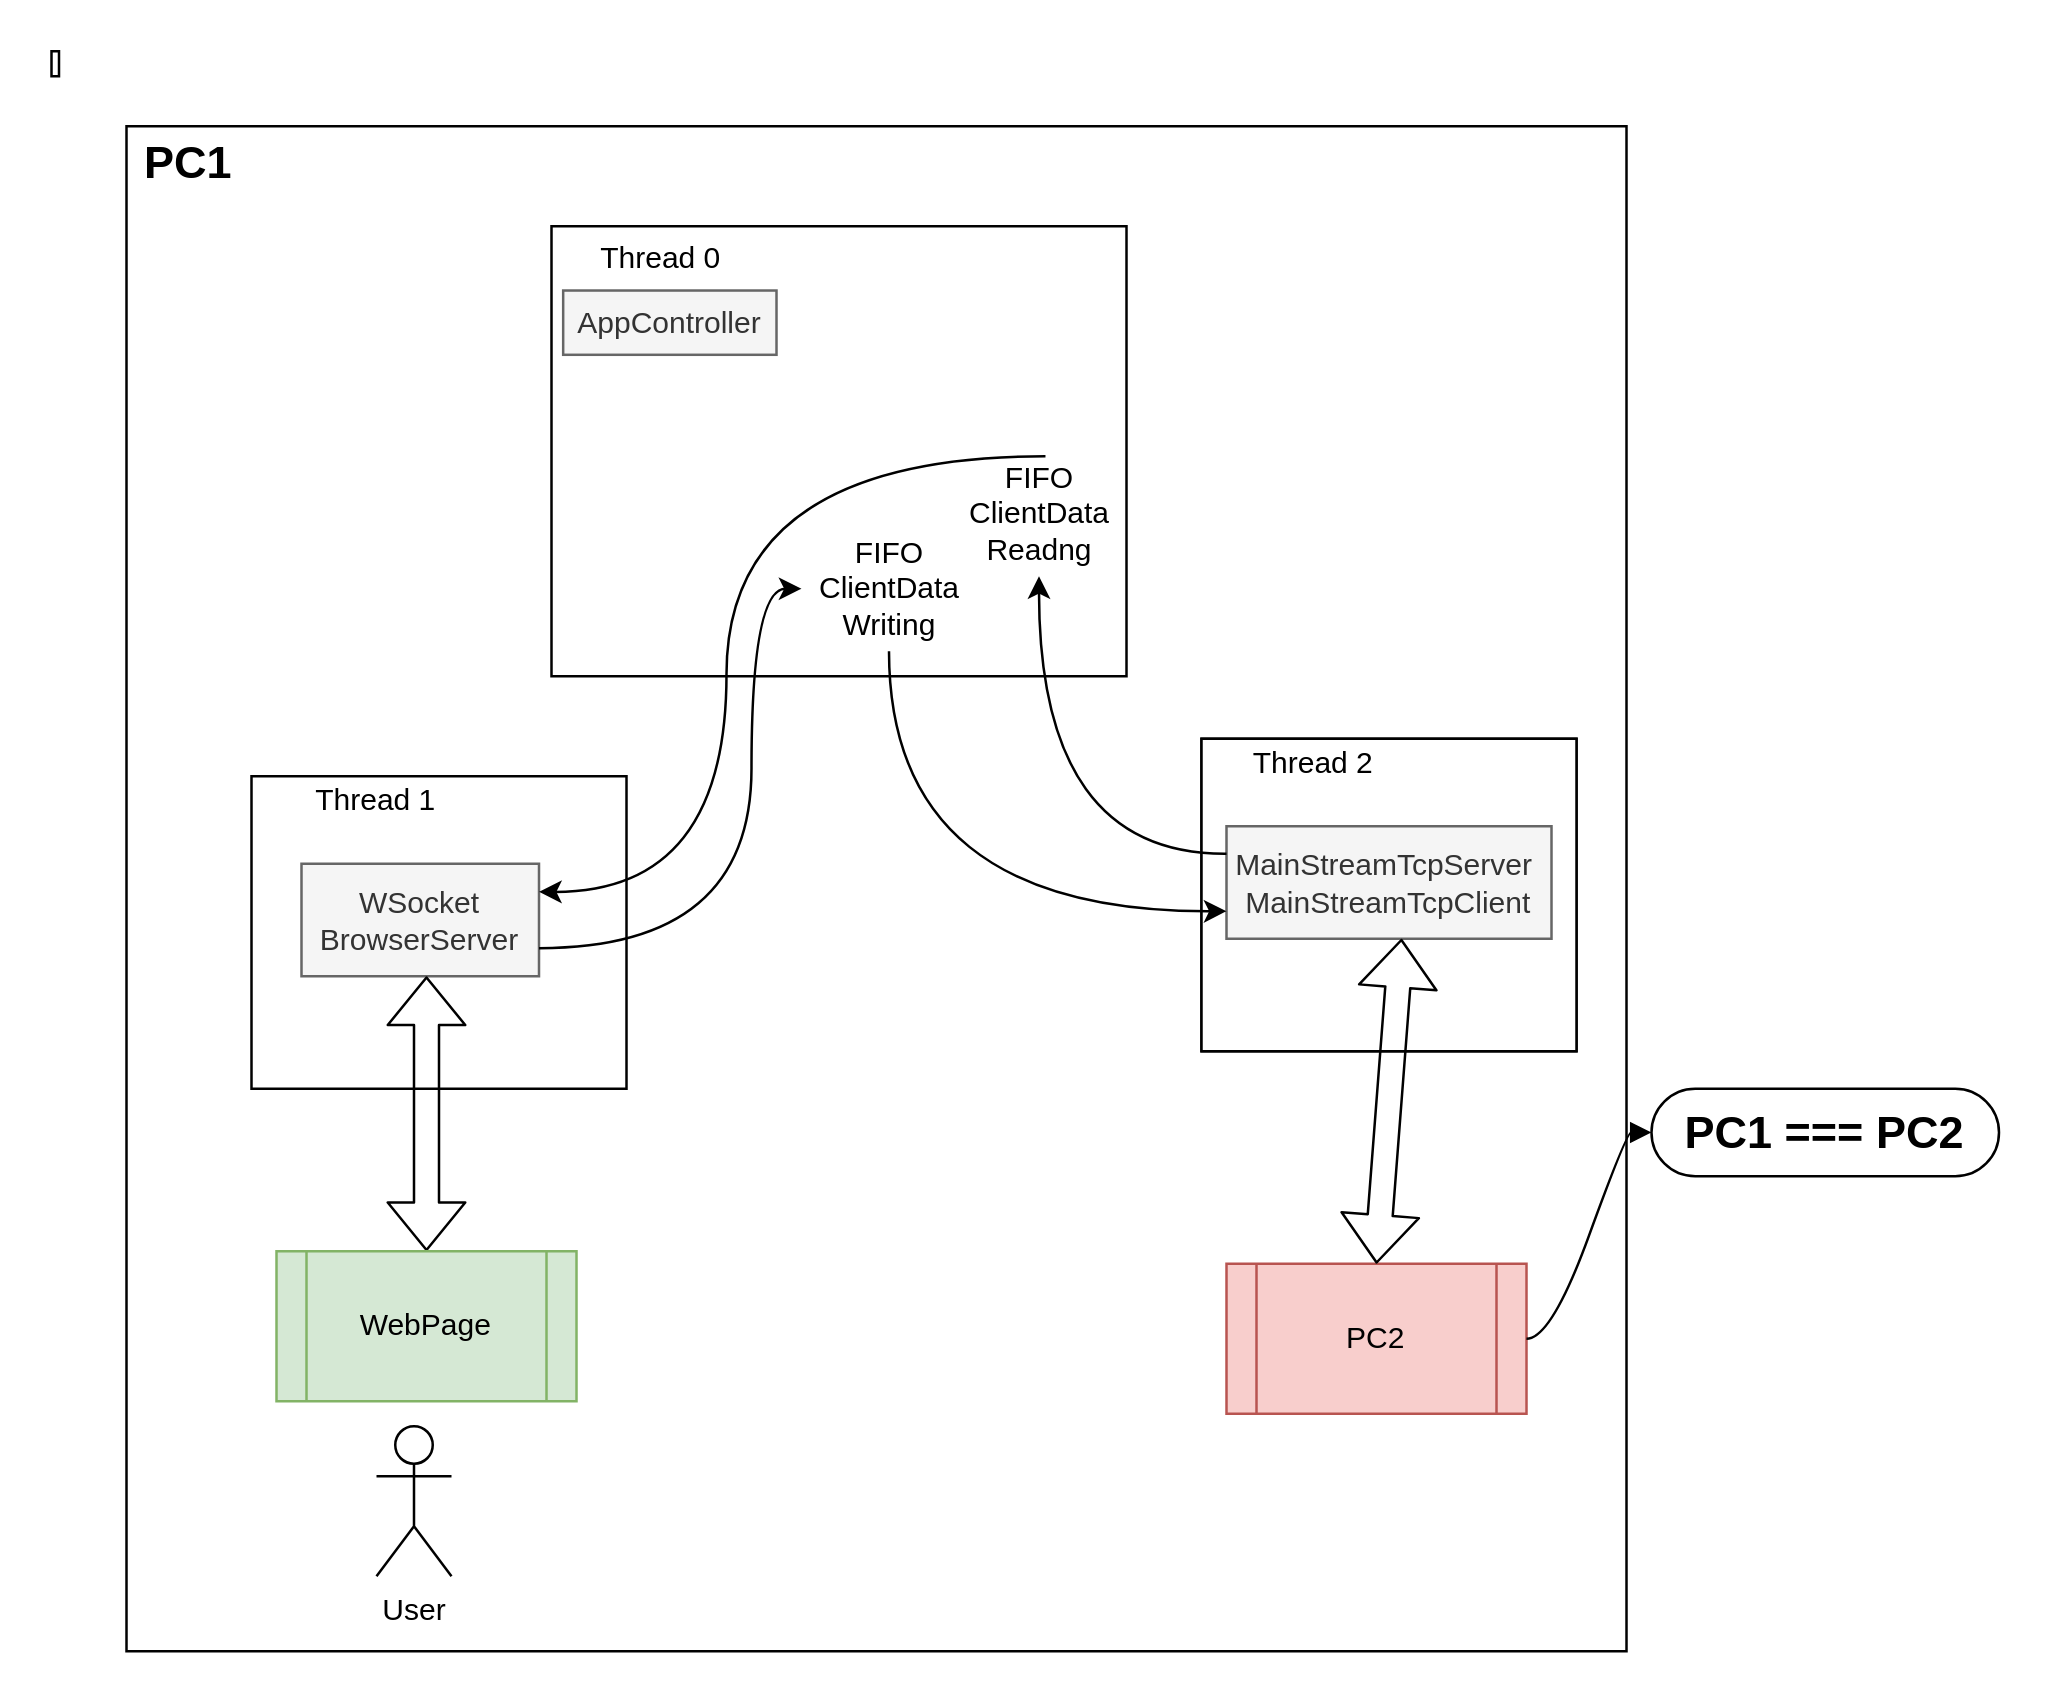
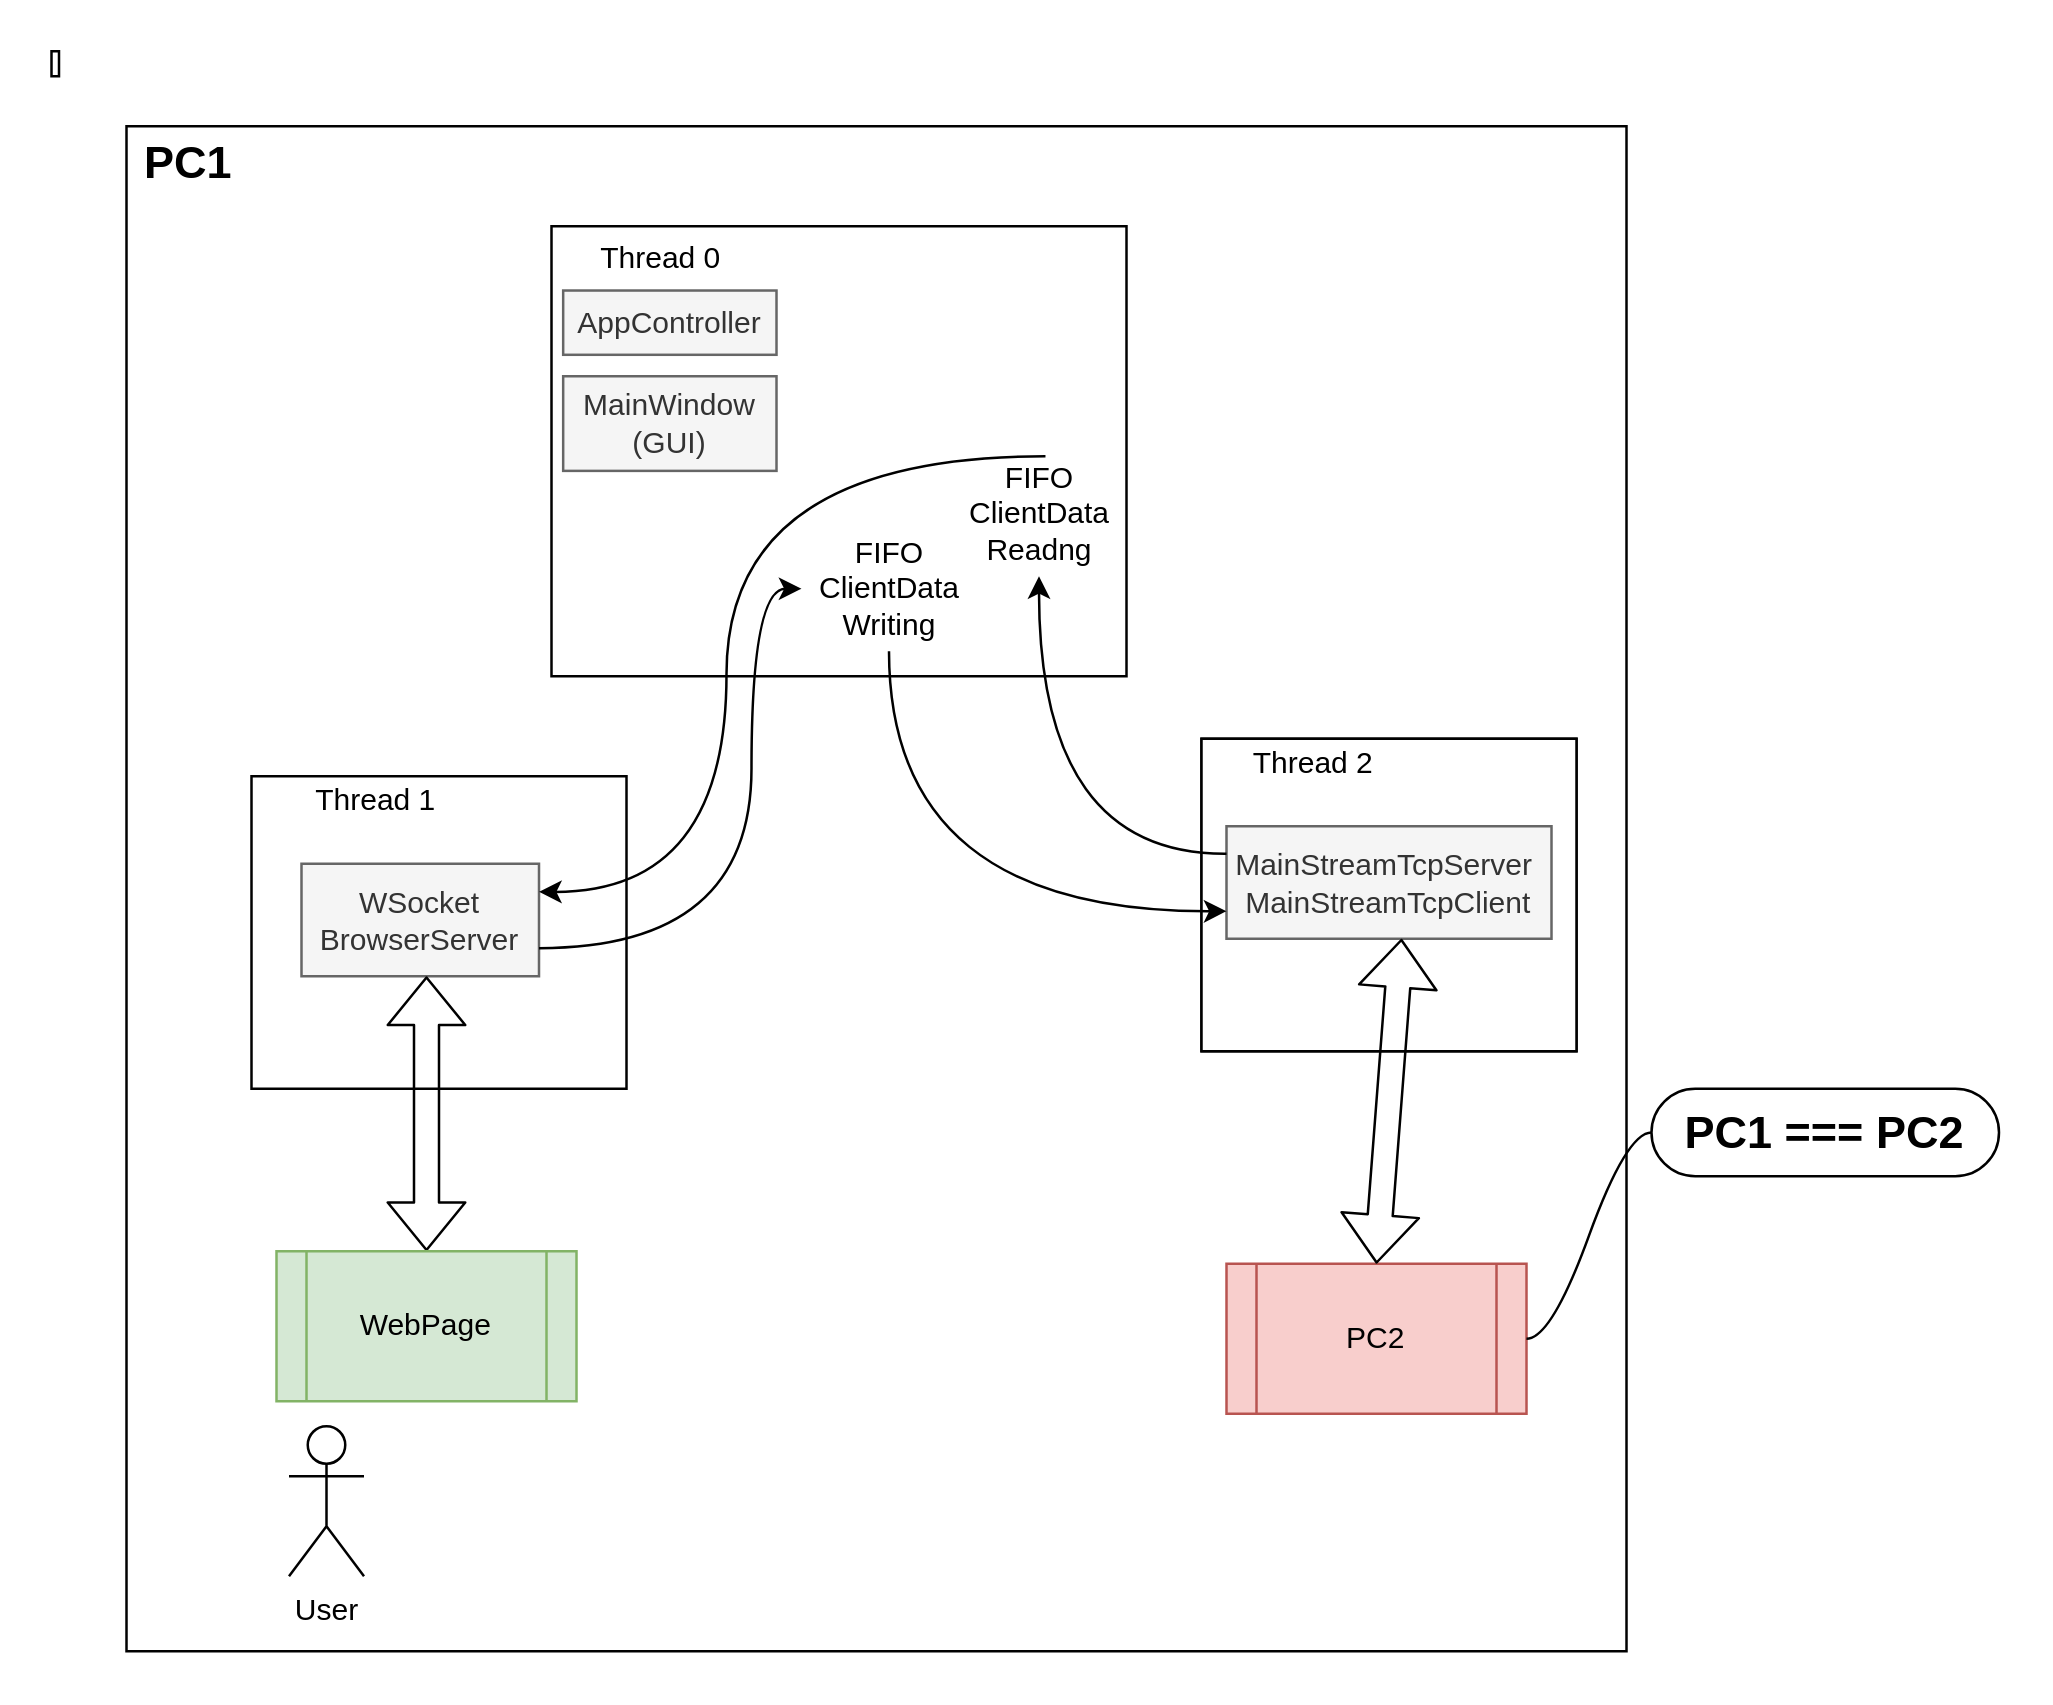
none -> (670, 424)
(1613, 1171) -> (1620, 1164)
(414, 1501) -> (326, 1501)
